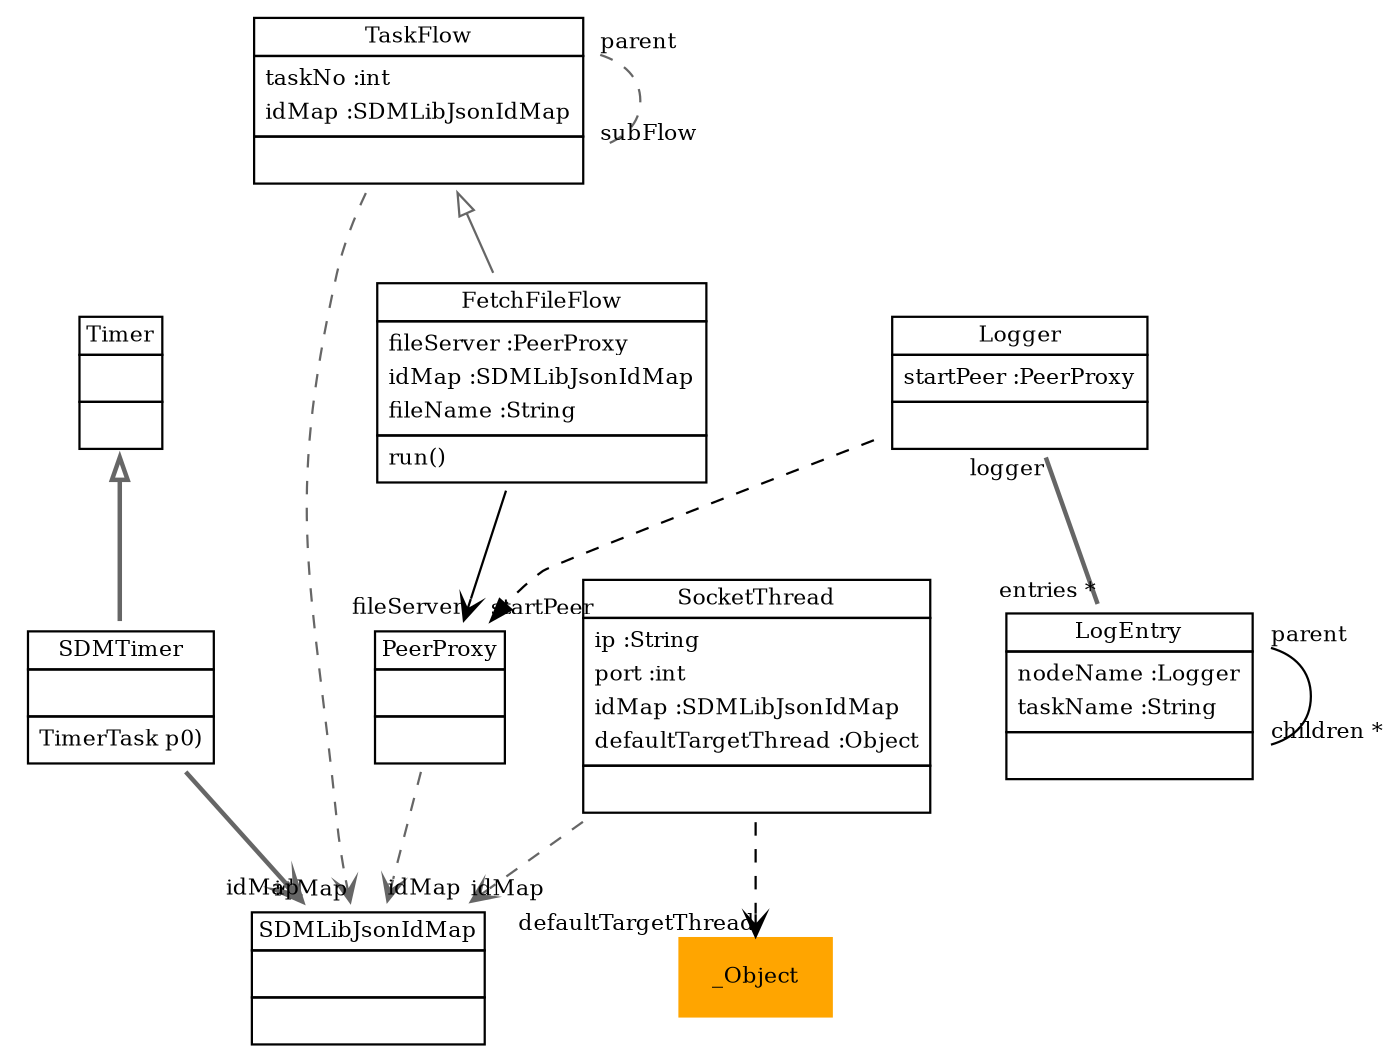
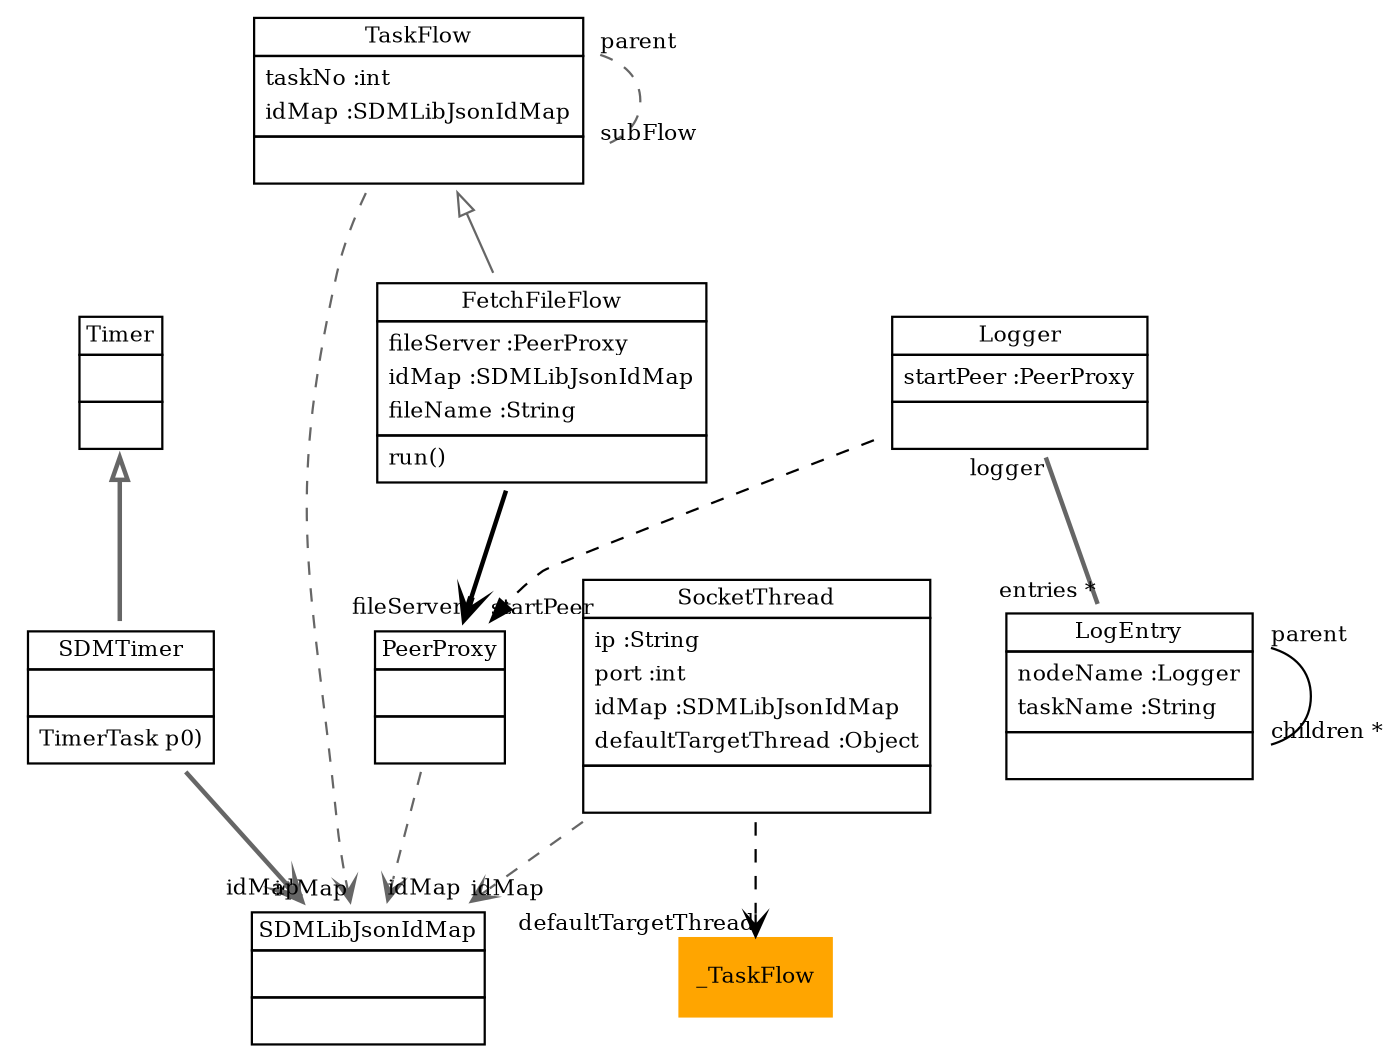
(488, 545) -> (488, 545)
(756, 977) -> (756, 977)
